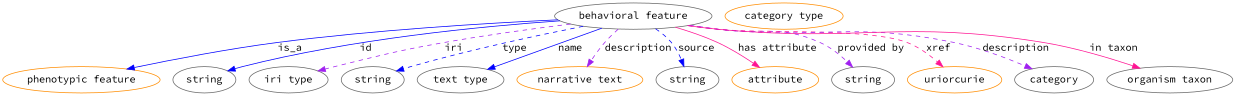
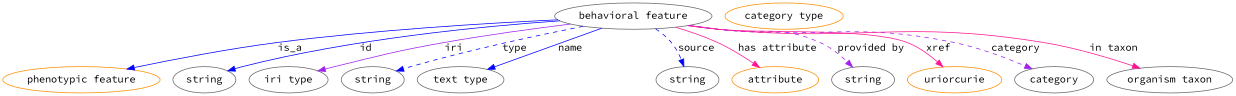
(816, 32) -> (816, 32)
(447, 42) -> (447, 42)
(1016, 48) -> (1016, 48)
(580, 80) -> none
